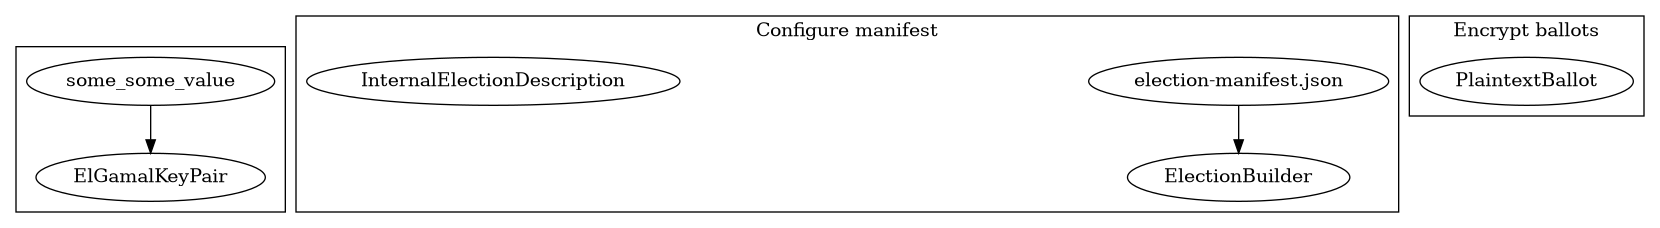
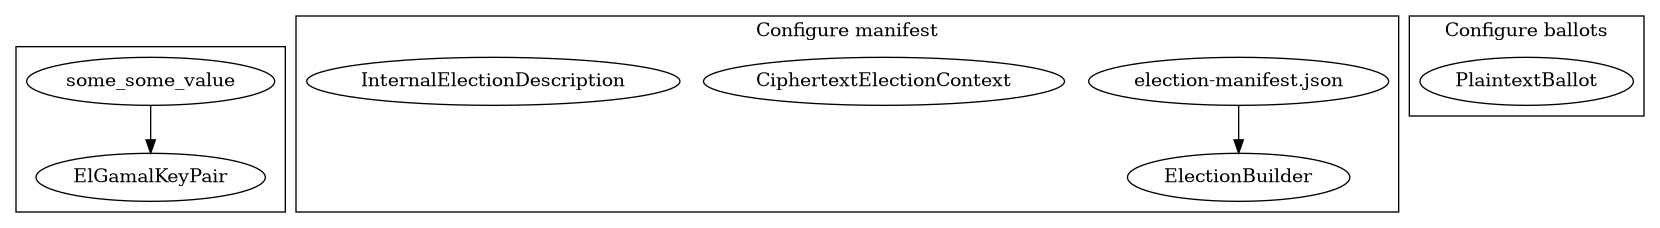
(1527, 31) -> (1527, 31)
none -> (884, 81)
